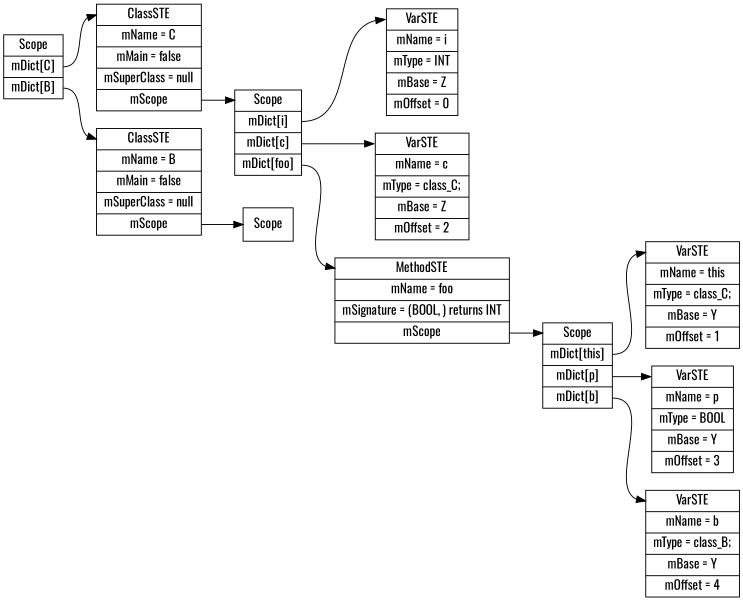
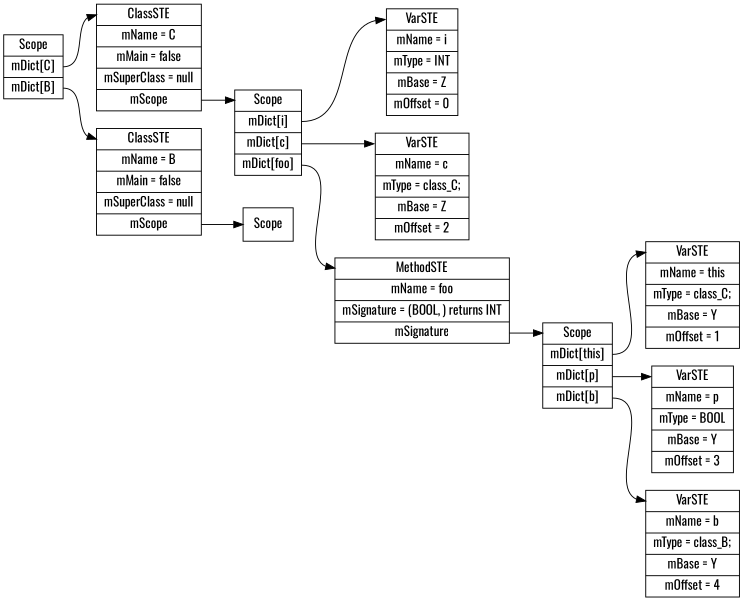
(422, 332) -> (422, 332)
